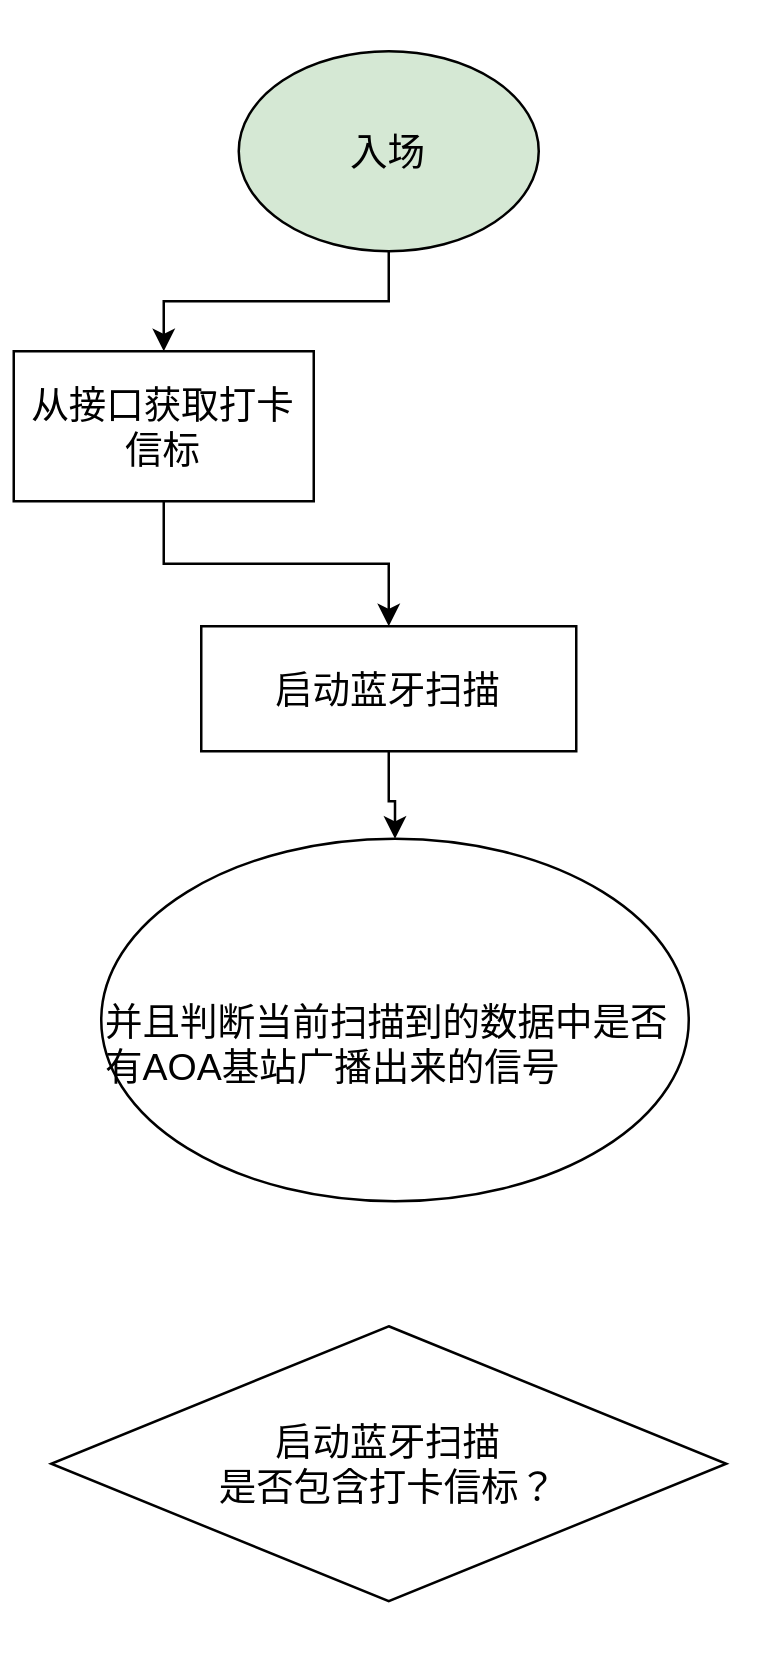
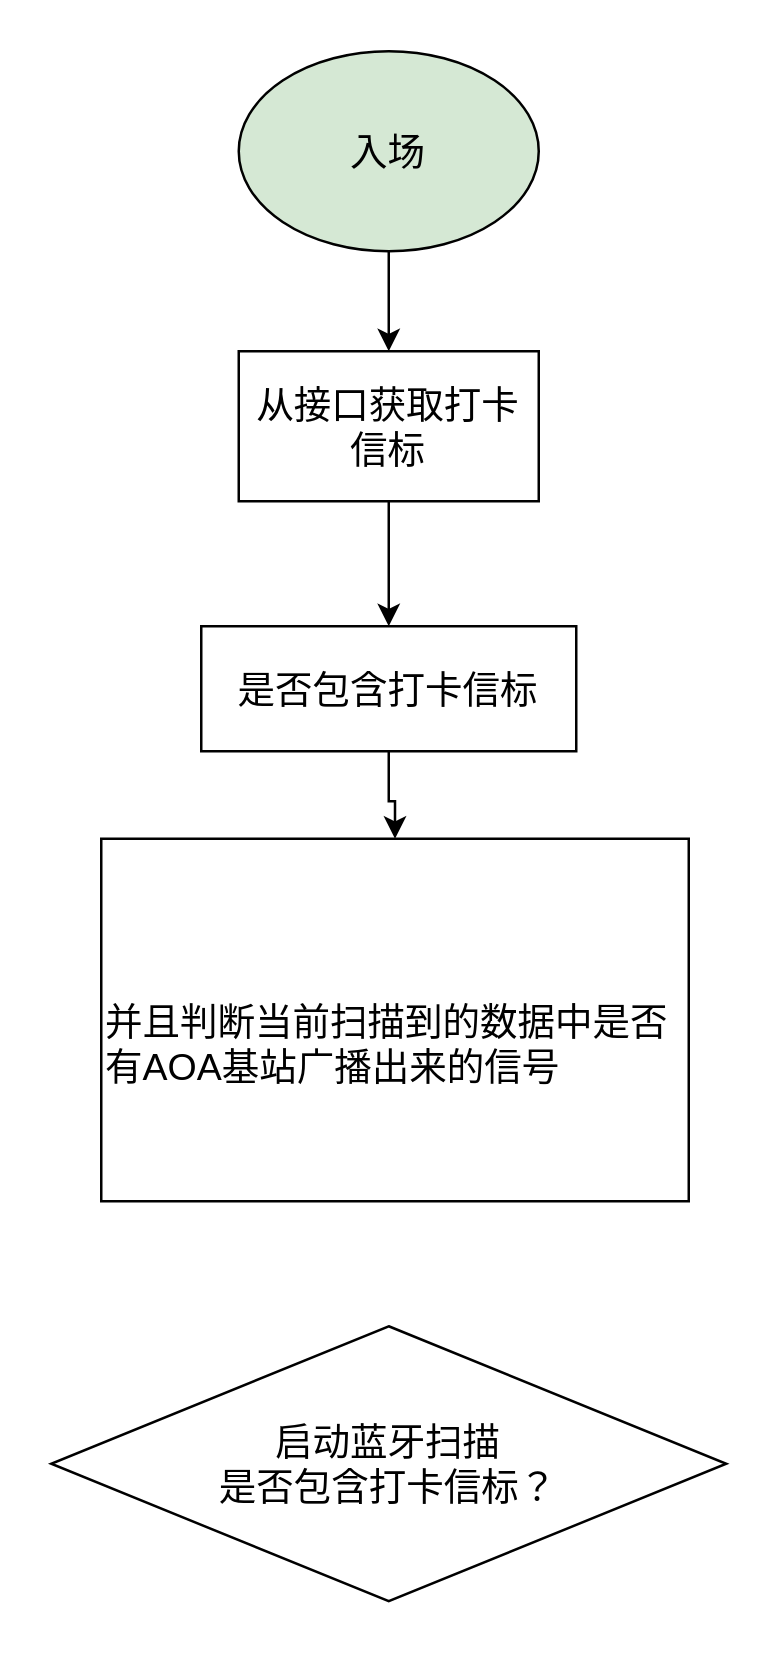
(164, 426) -> (389, 426)
(389, 689) -> (389, 689)
(395, 1020) -> (395, 1020)
